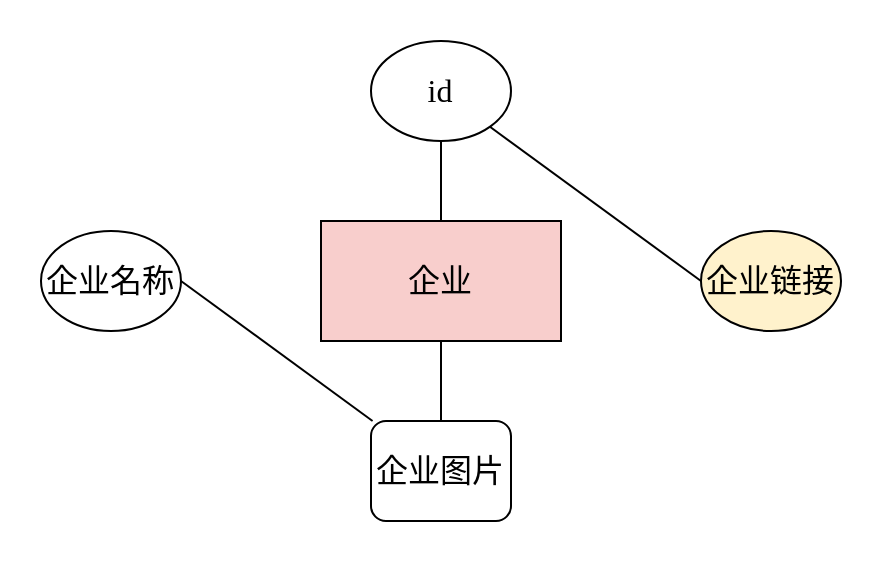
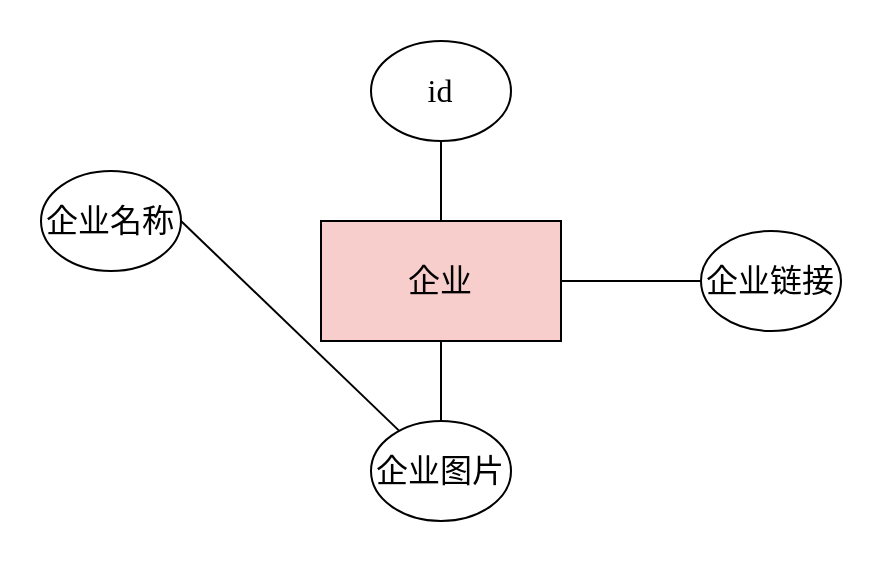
(596, 204) -> (631, 281)
(111, 281) -> (111, 221)
(771, 281) -> (771, 281)
(441, 471) -> (441, 471)
